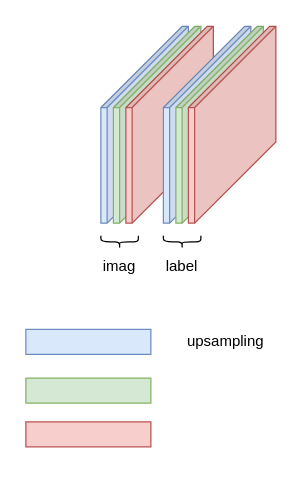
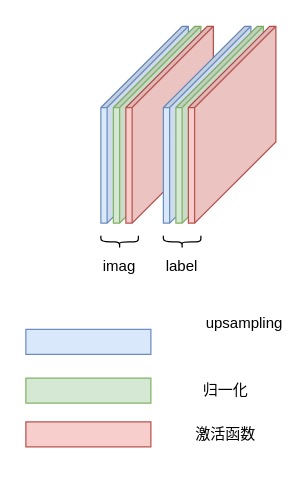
(226, 342) -> (244, 323)
none -> (226, 391)
none -> (226, 434)
